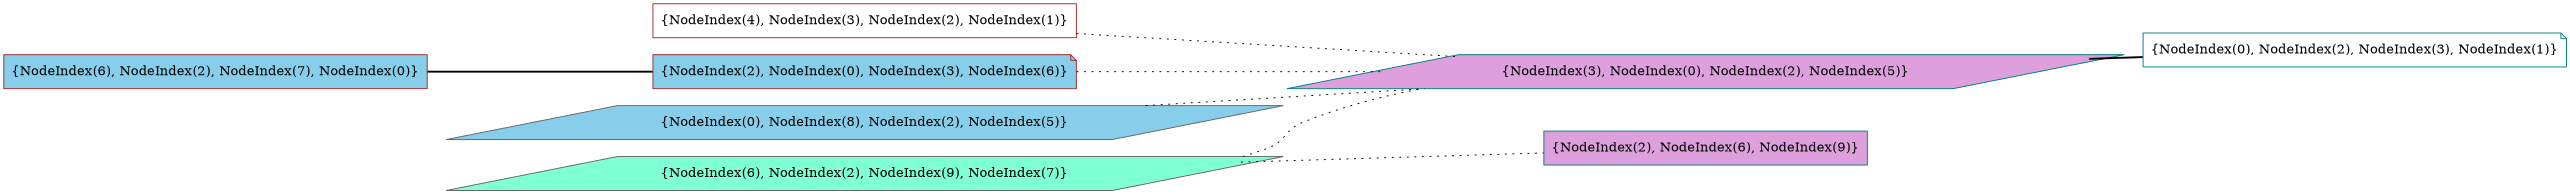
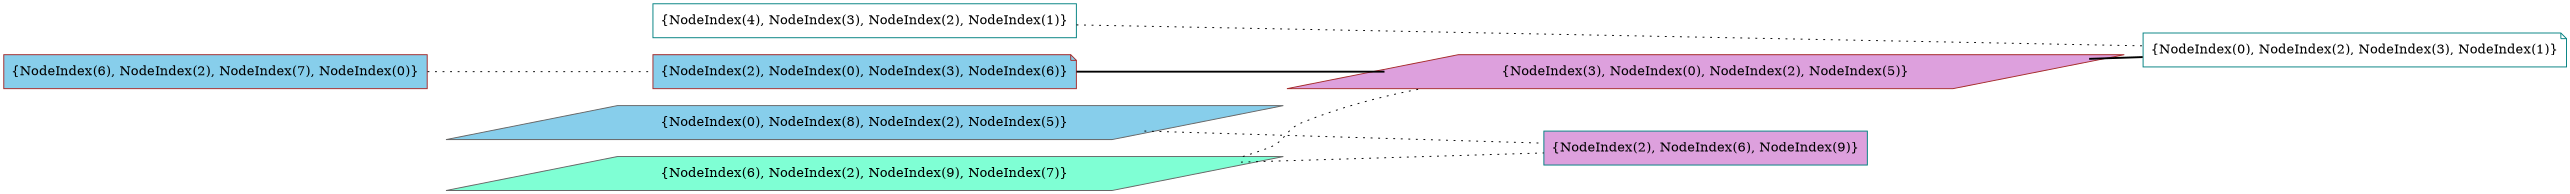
(865, 21) -> (865, 21)
(1267, 45) -> (1610, 35)
(540, 72) -> (540, 72)
(1230, 72) -> (1230, 72)
(1706, 72) -> (1706, 72)
(1285, 97) -> (1344, 137)
